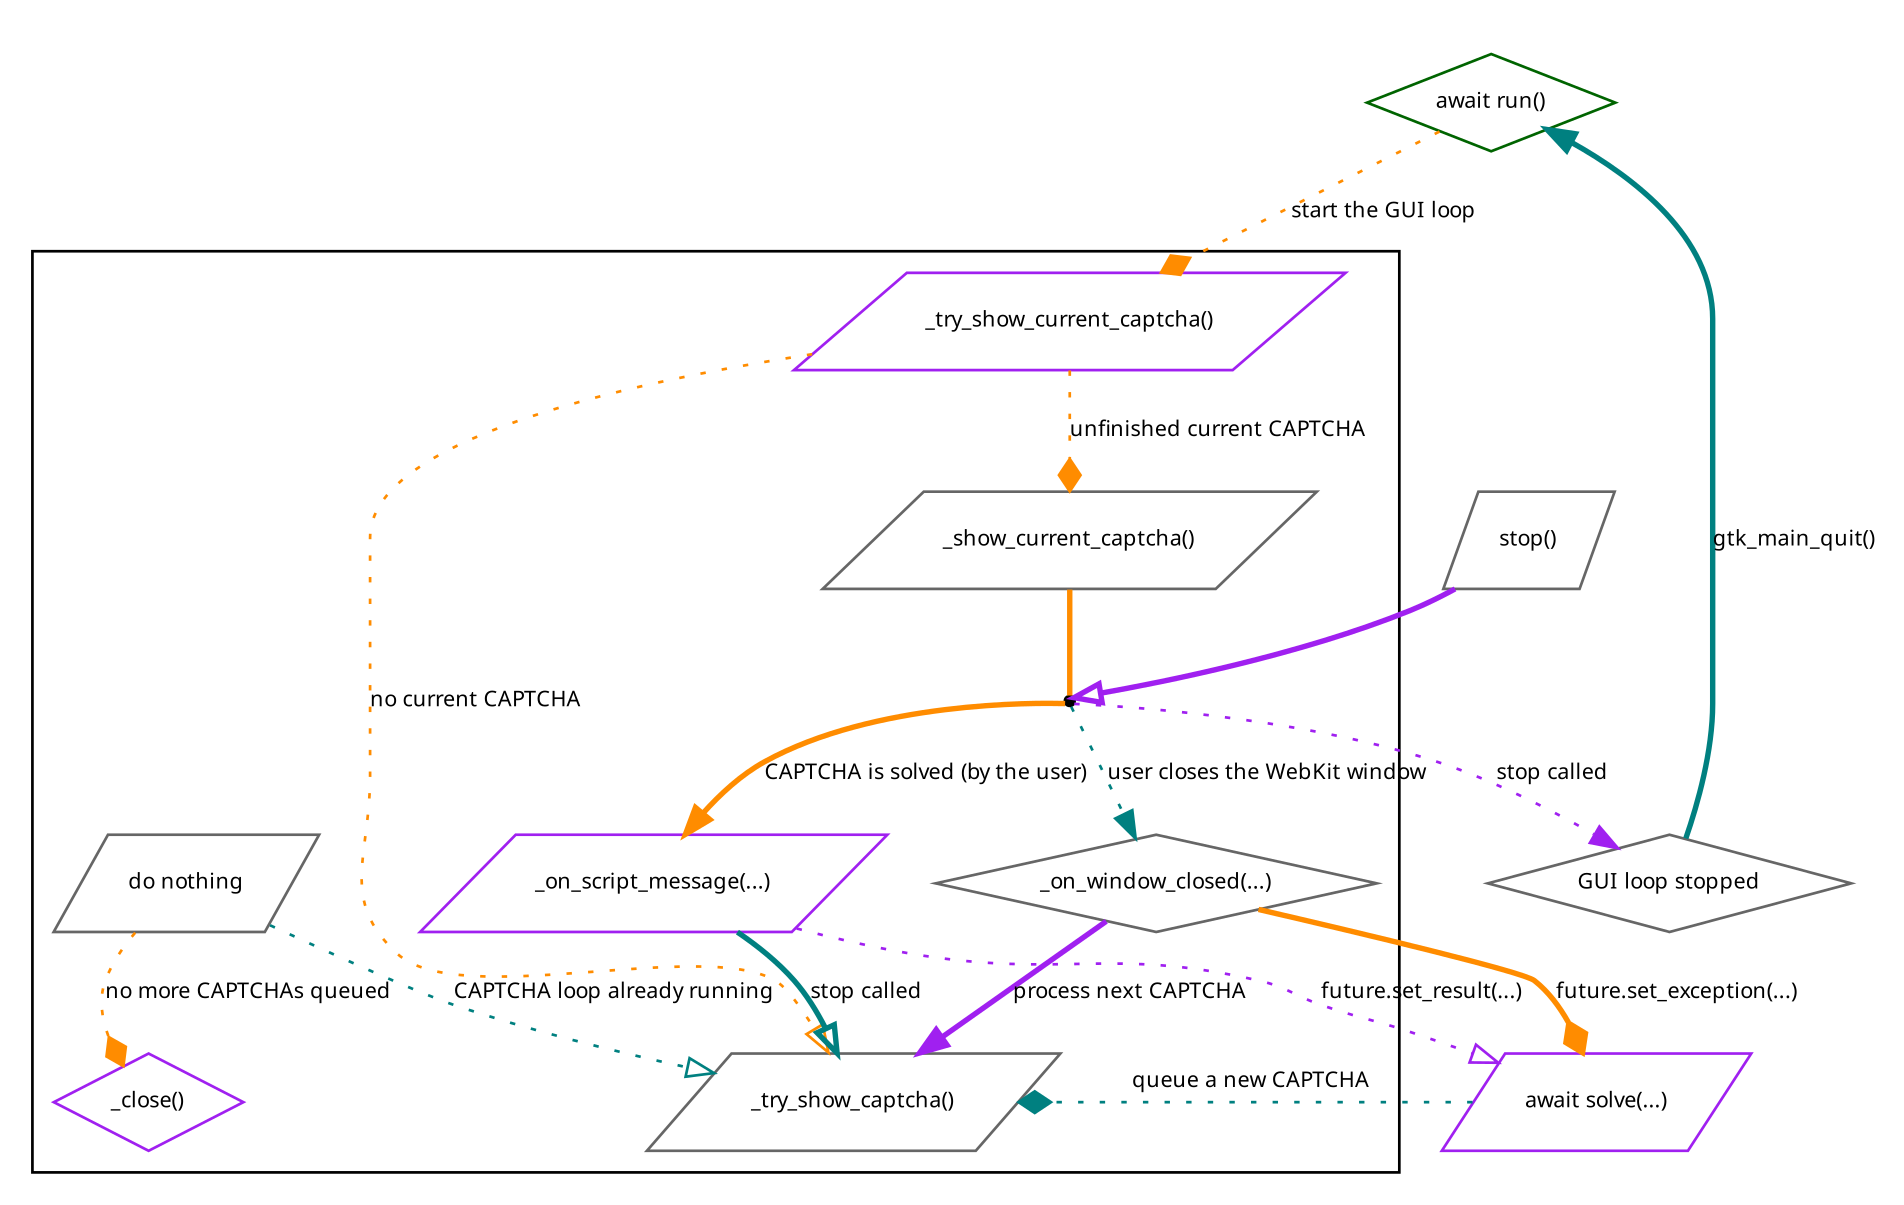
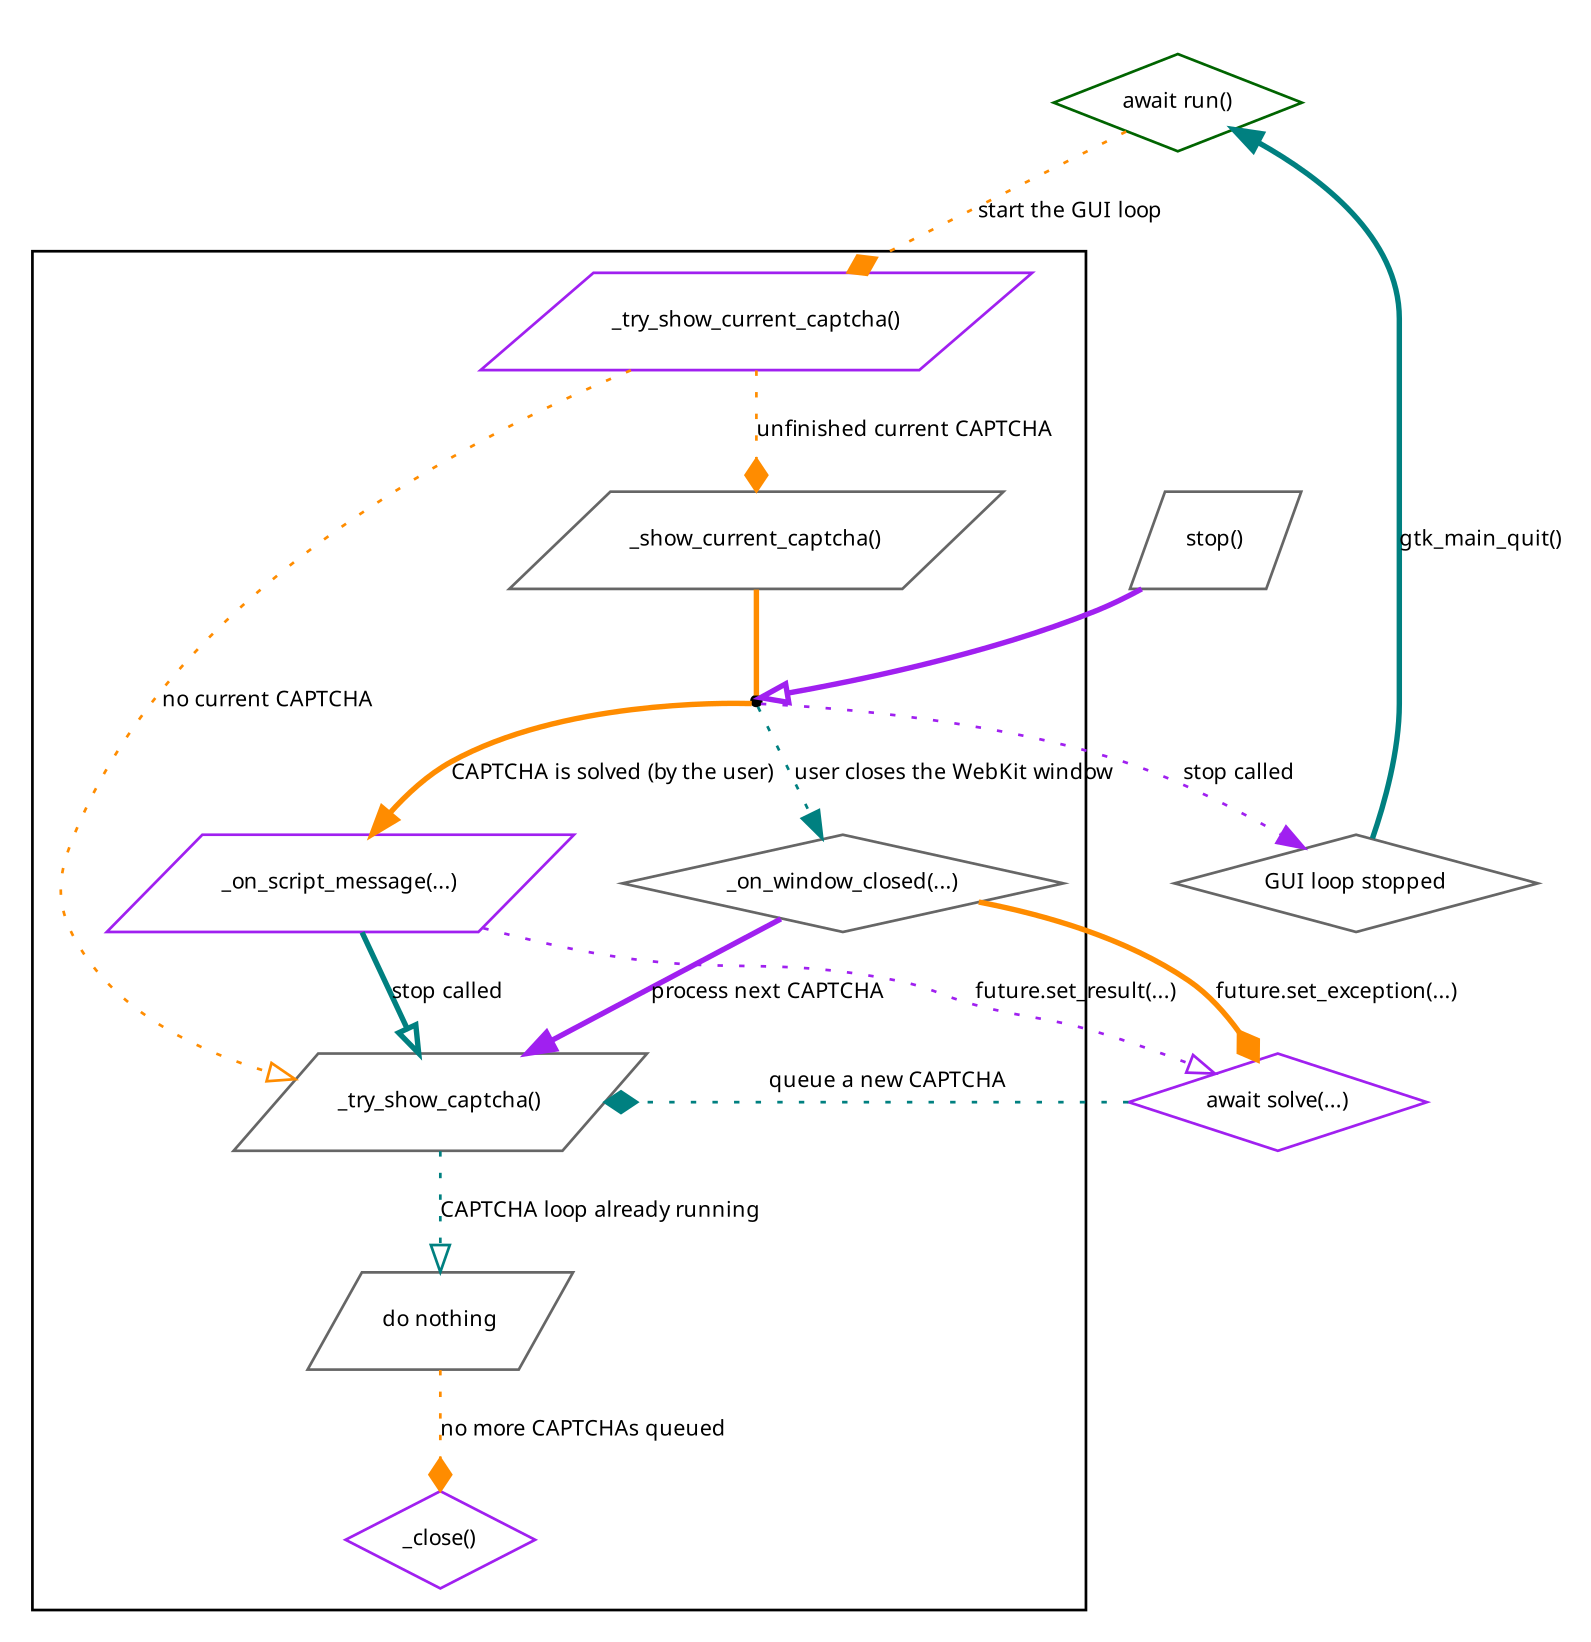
(473, 1011) -> (440, 1198)
(1597, 1102) -> (1278, 1102)
